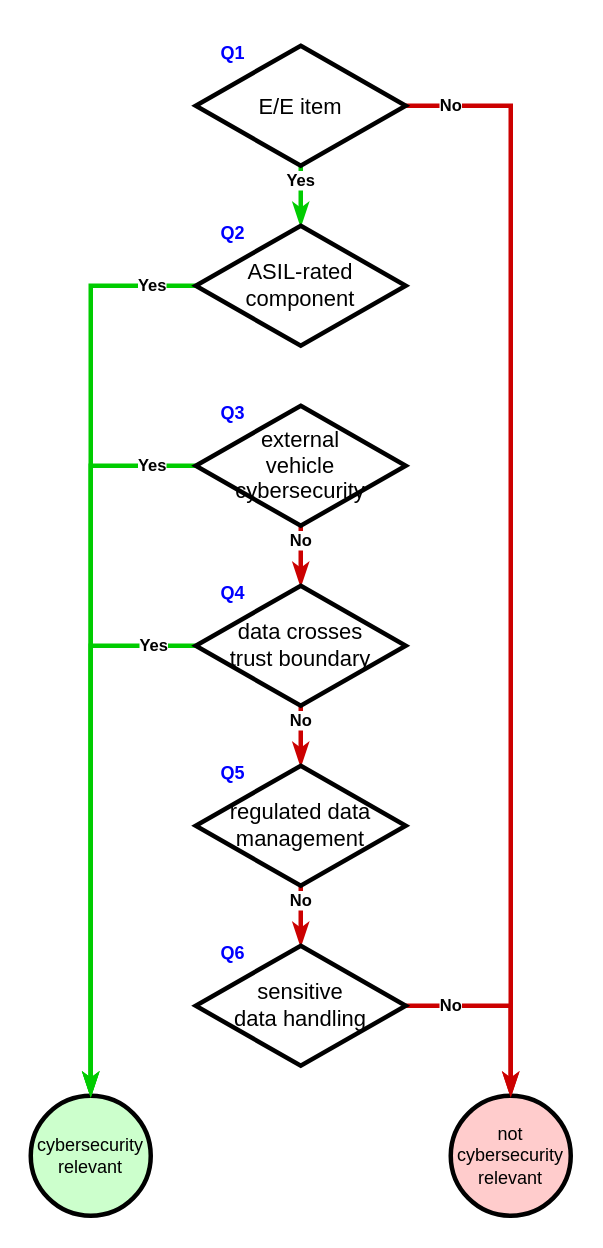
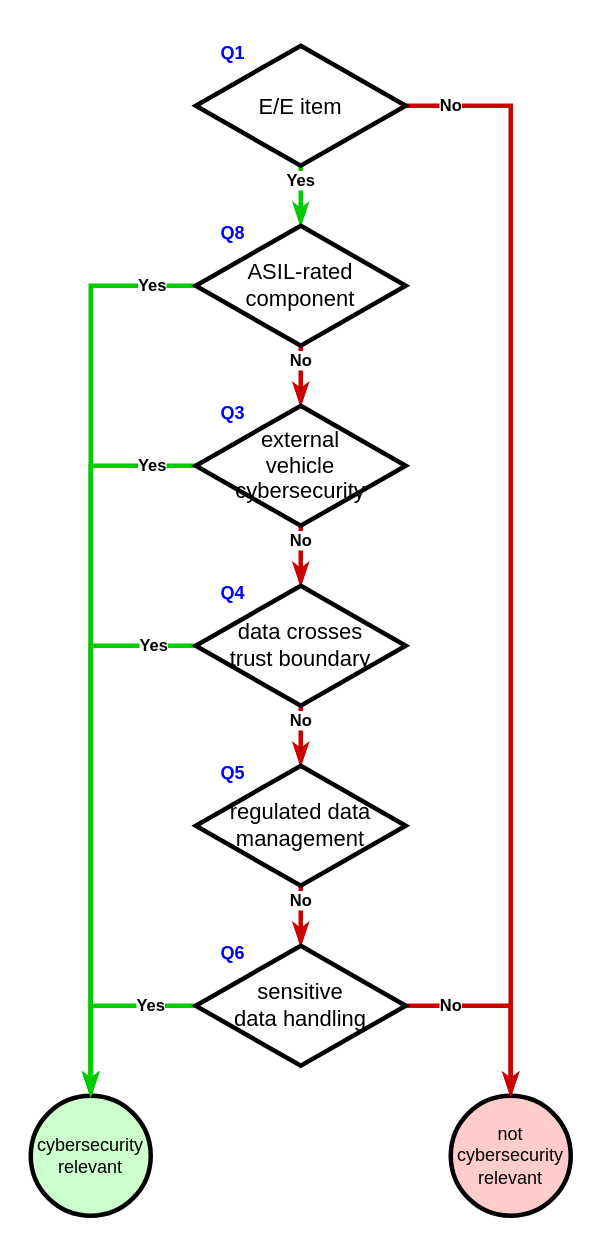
(233, 233) -> (233, 233)
none -> (301, 367)
none -> (144, 1006)
